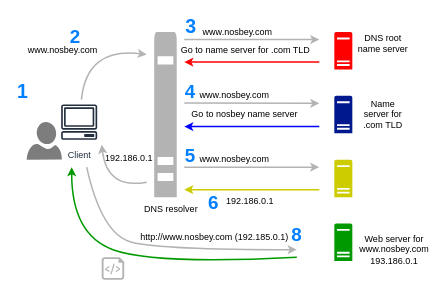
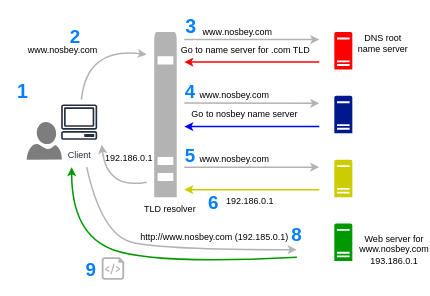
(383, 114) -> none
(172, 209) -> (172, 209)
none -> (91, 268)
